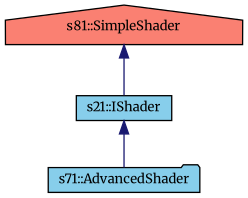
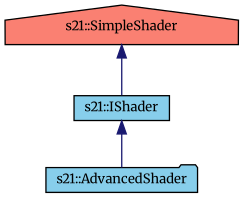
(124, 27) -> (122, 27)
(124, 180) -> (122, 180)
